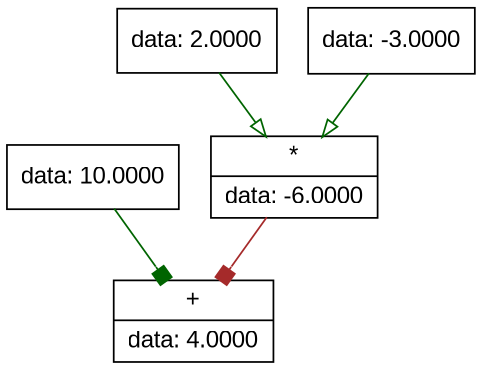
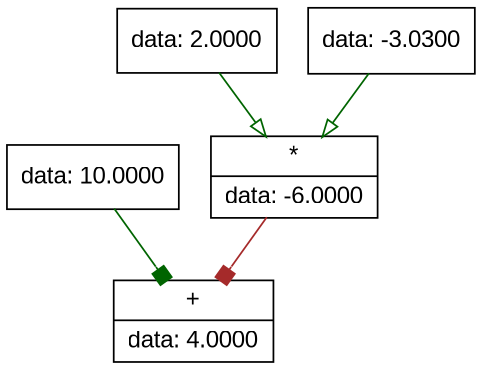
(391, 41) -> (391, 41)
